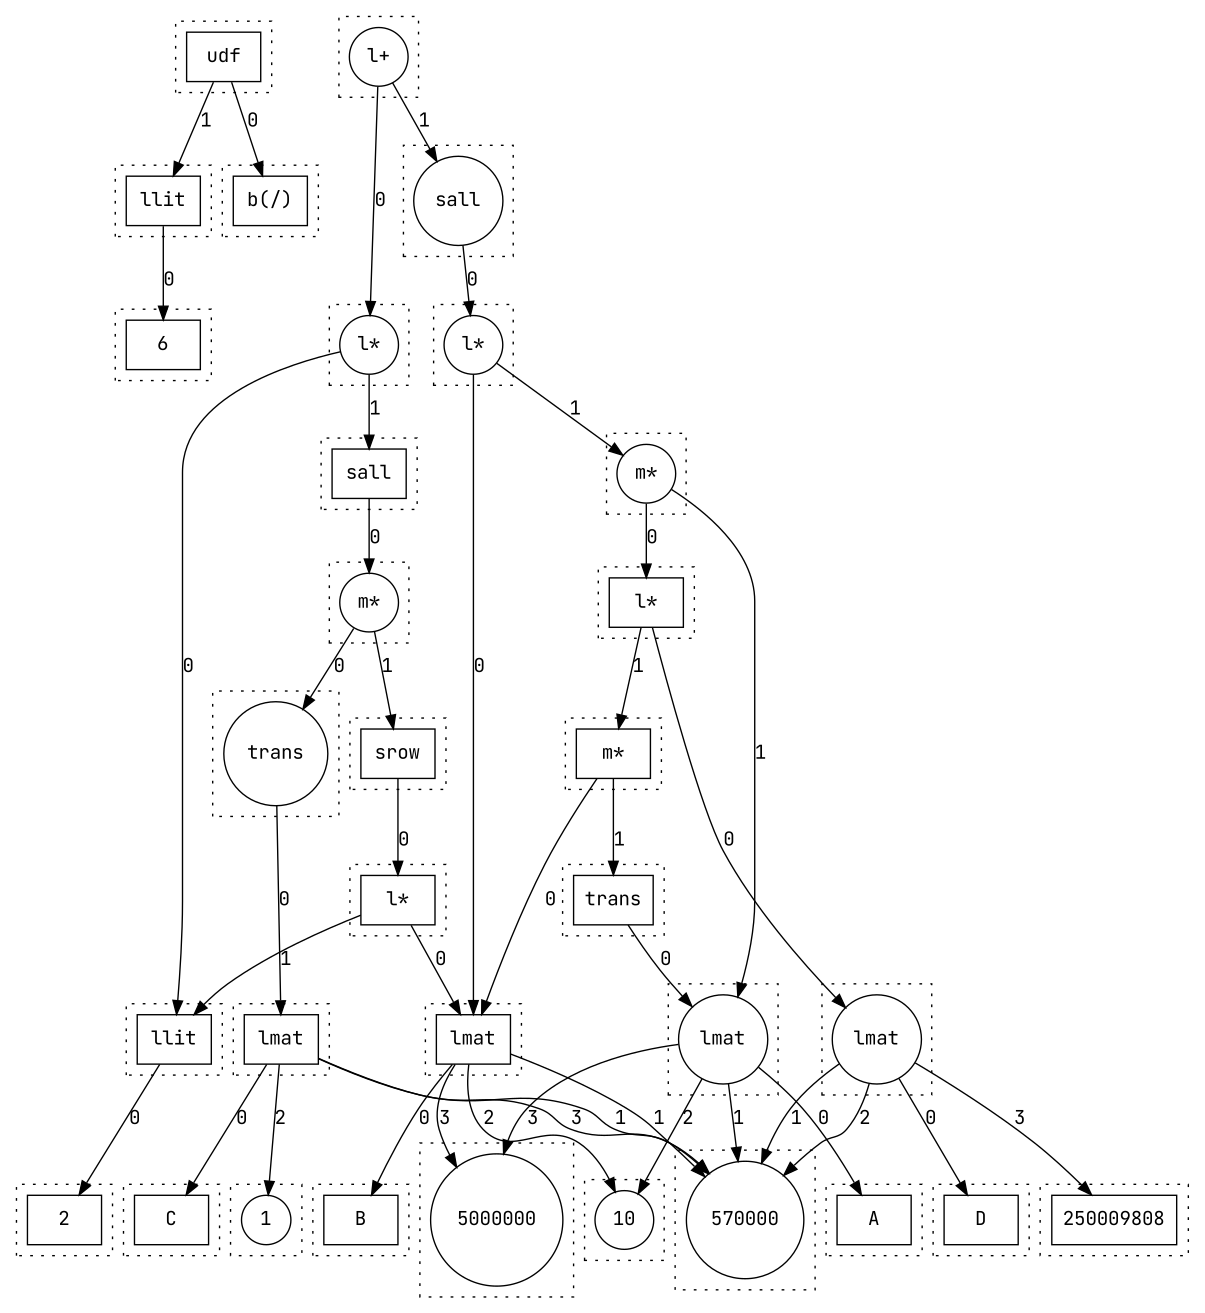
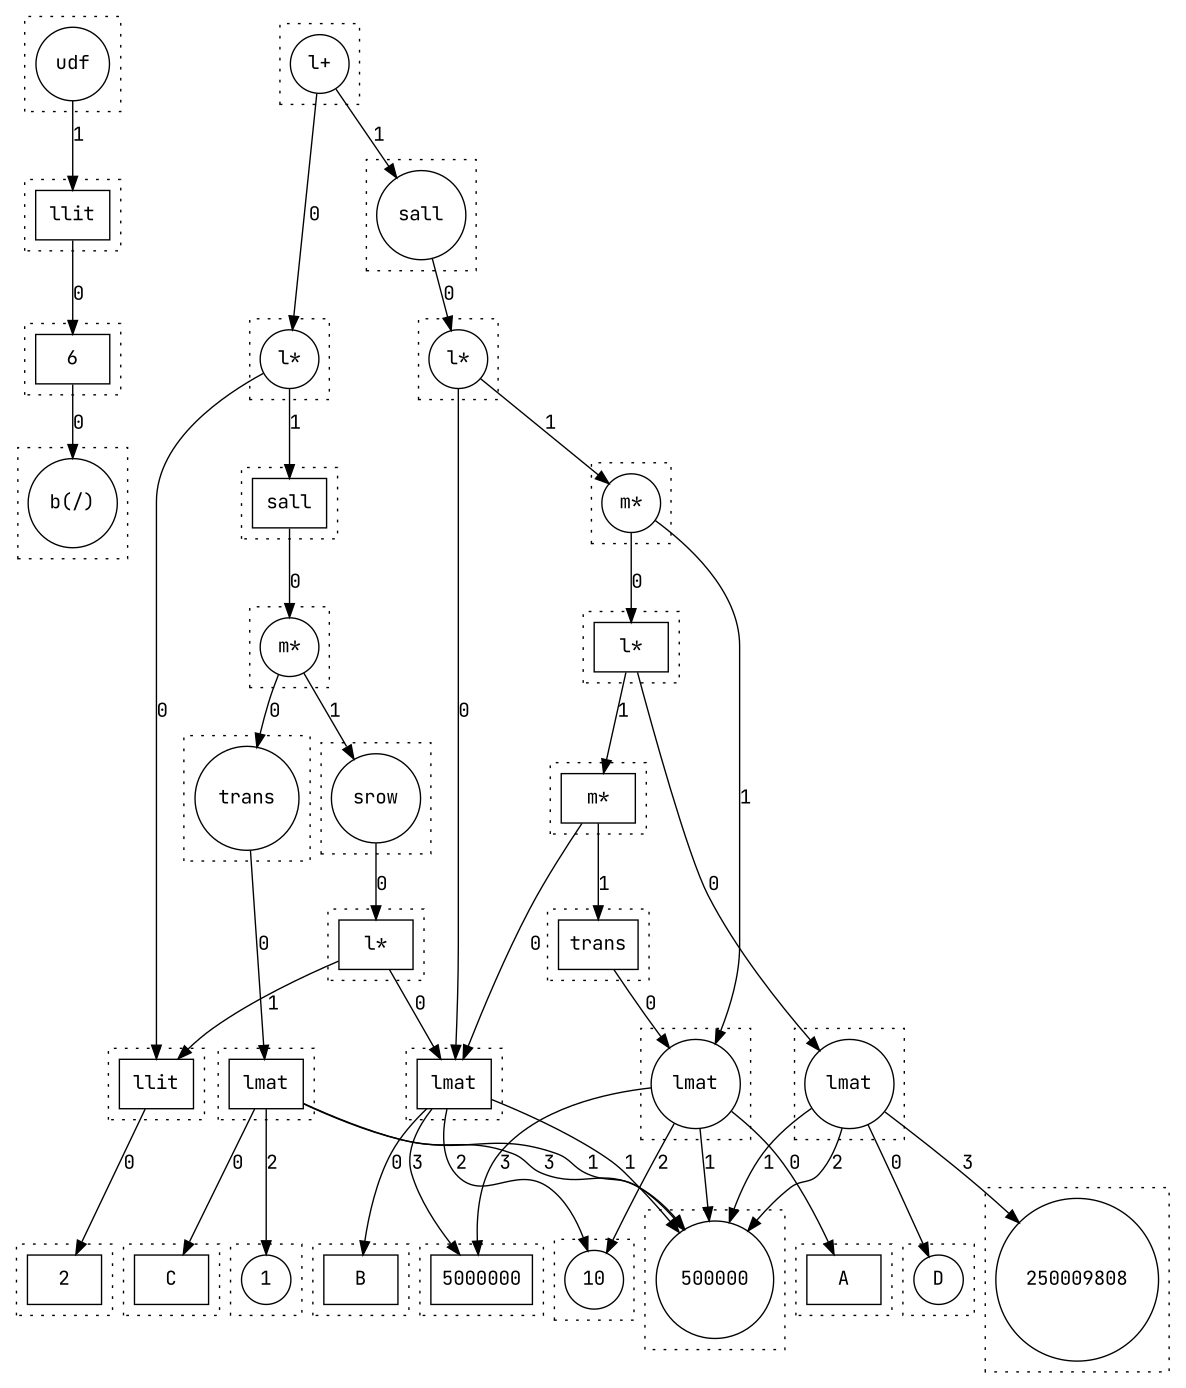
(224, 57) -> (73, 64)
(245, 122) -> (73, 414)
(270, 201) -> (73, 503)
(398, 754) -> (376, 798)
(497, 1220) -> (482, 1280)
(745, 1220) -> (715, 1280)
(981, 1220) -> (939, 1280)
(1114, 1220) -> (1077, 1280)
